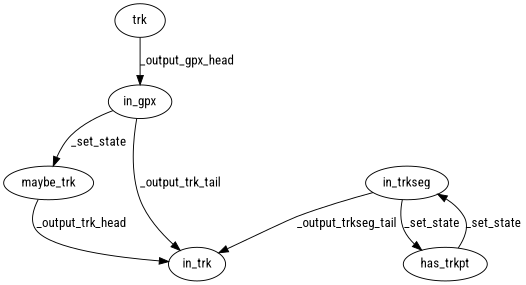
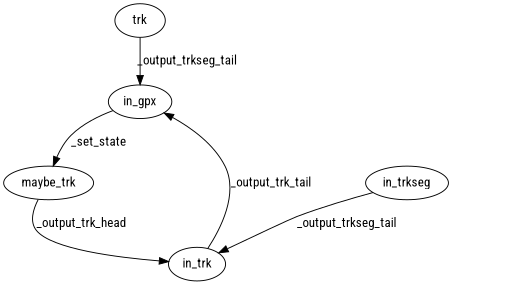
(187, 61) -> (187, 61)
(136, 187) -> (228, 173)
(445, 264) -> none
